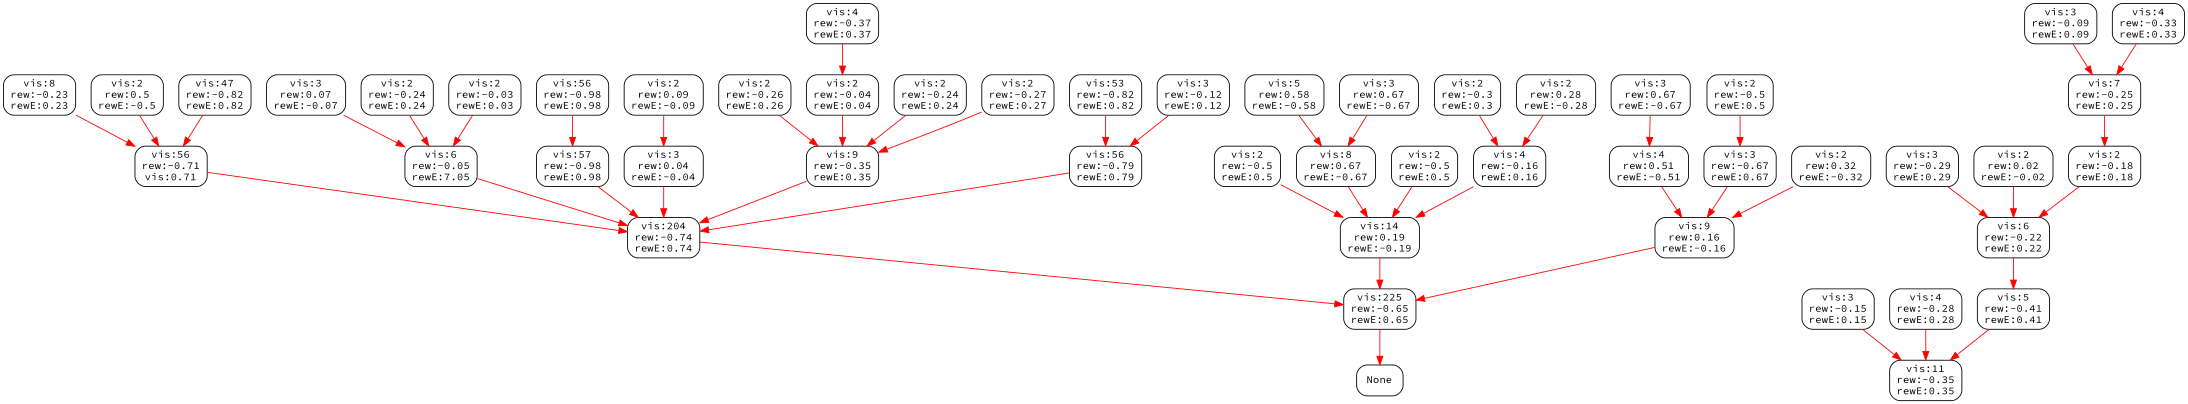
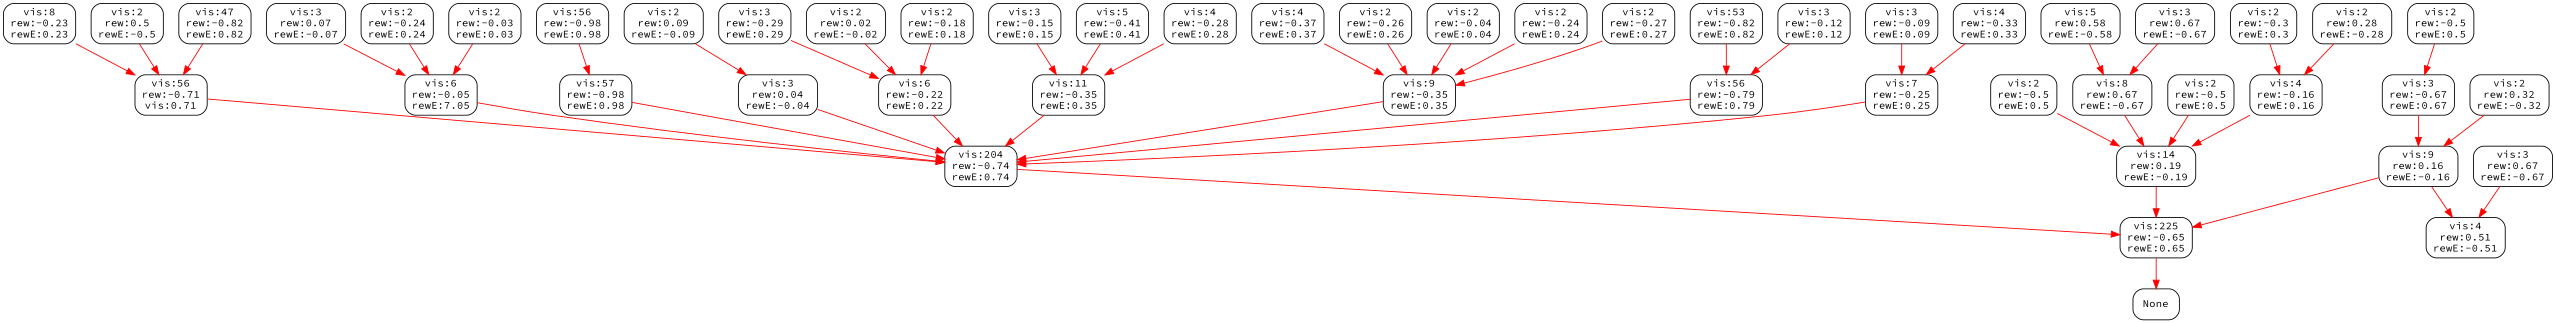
(843, 55) -> (1350, 57)
(2105, 126) -> (1446, 142)
none -> (1028, 128)
(1669, 198) -> (2440, 198)
(2013, 269) -> (945, 127)
